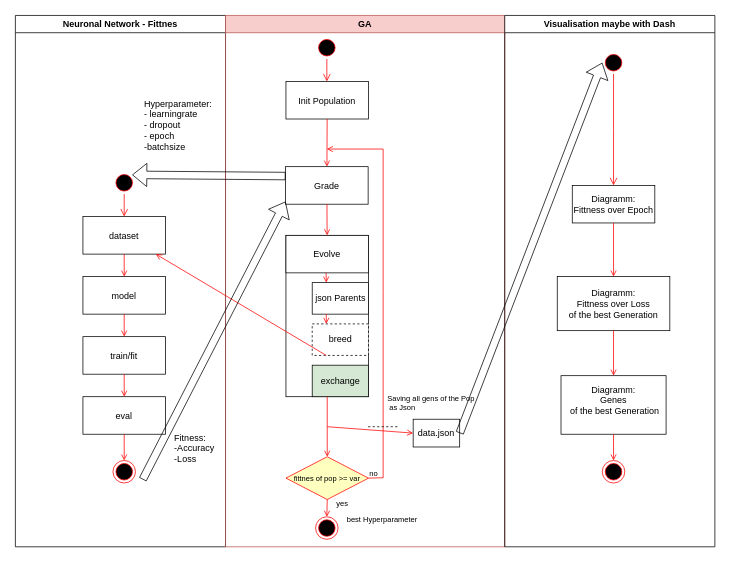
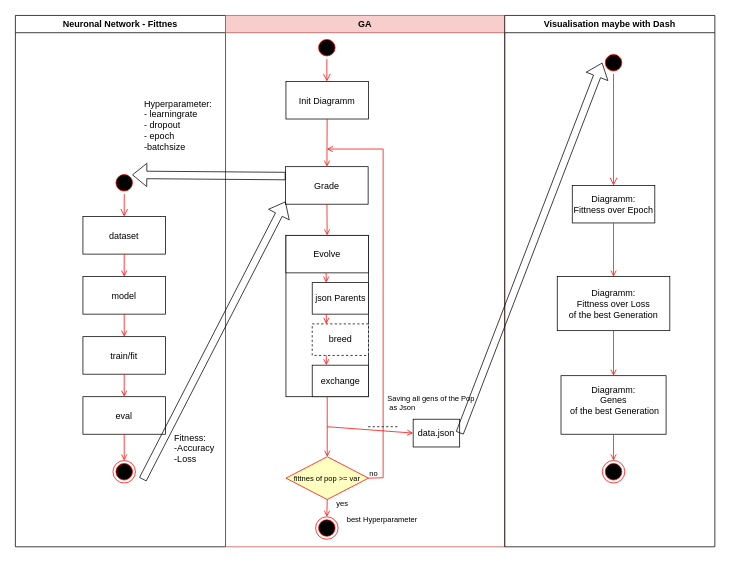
(327, 101) -> (327, 101)
(242, 305) -> (326, 359)
(340, 381) -> (340, 381)
